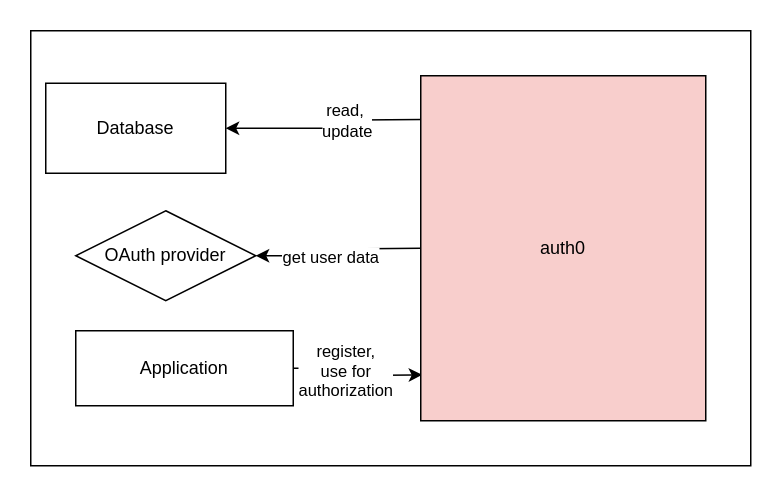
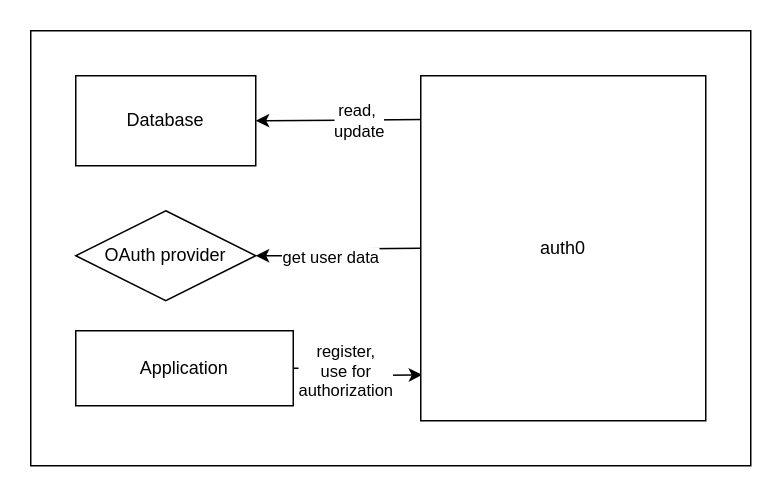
(136, 128) -> (166, 121)
(563, 248) -> (563, 248)
